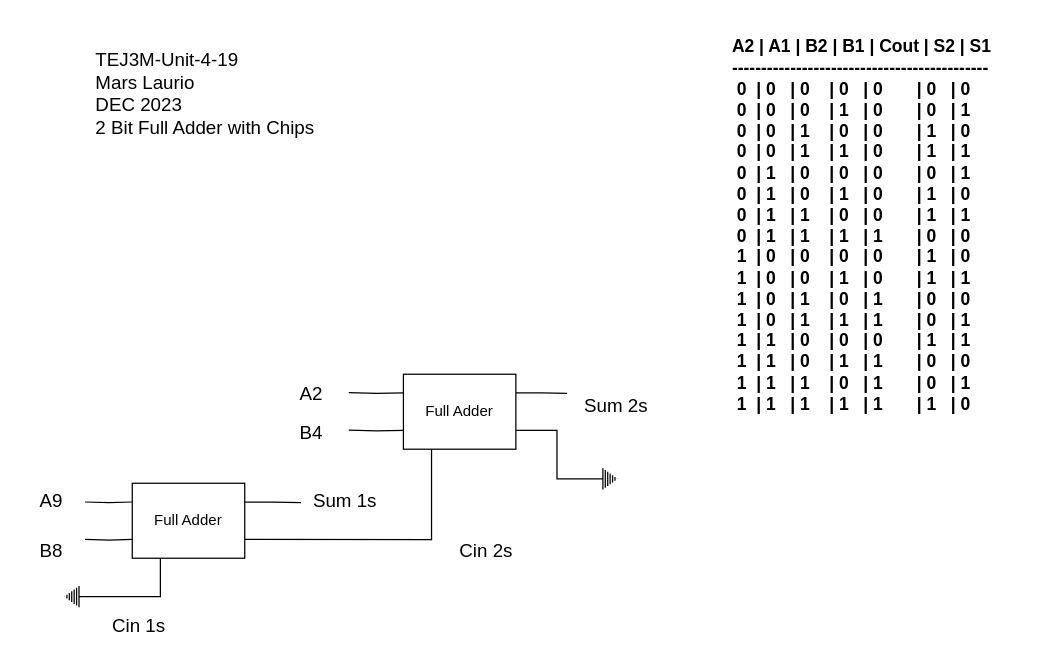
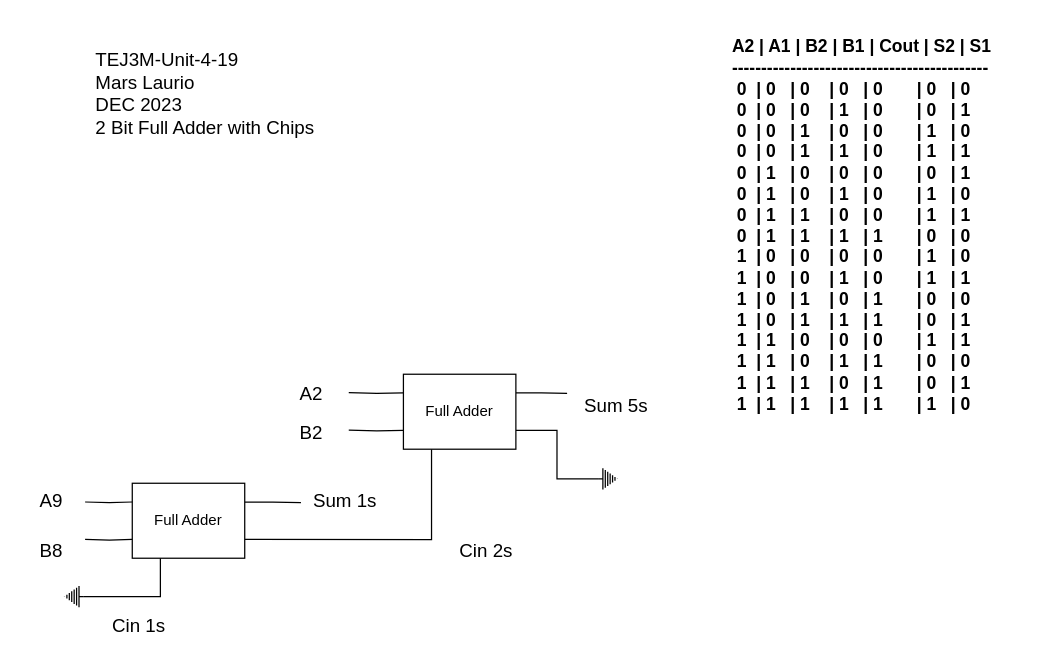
(616, 406) -> (616, 406)
(311, 432) -> (311, 432)
